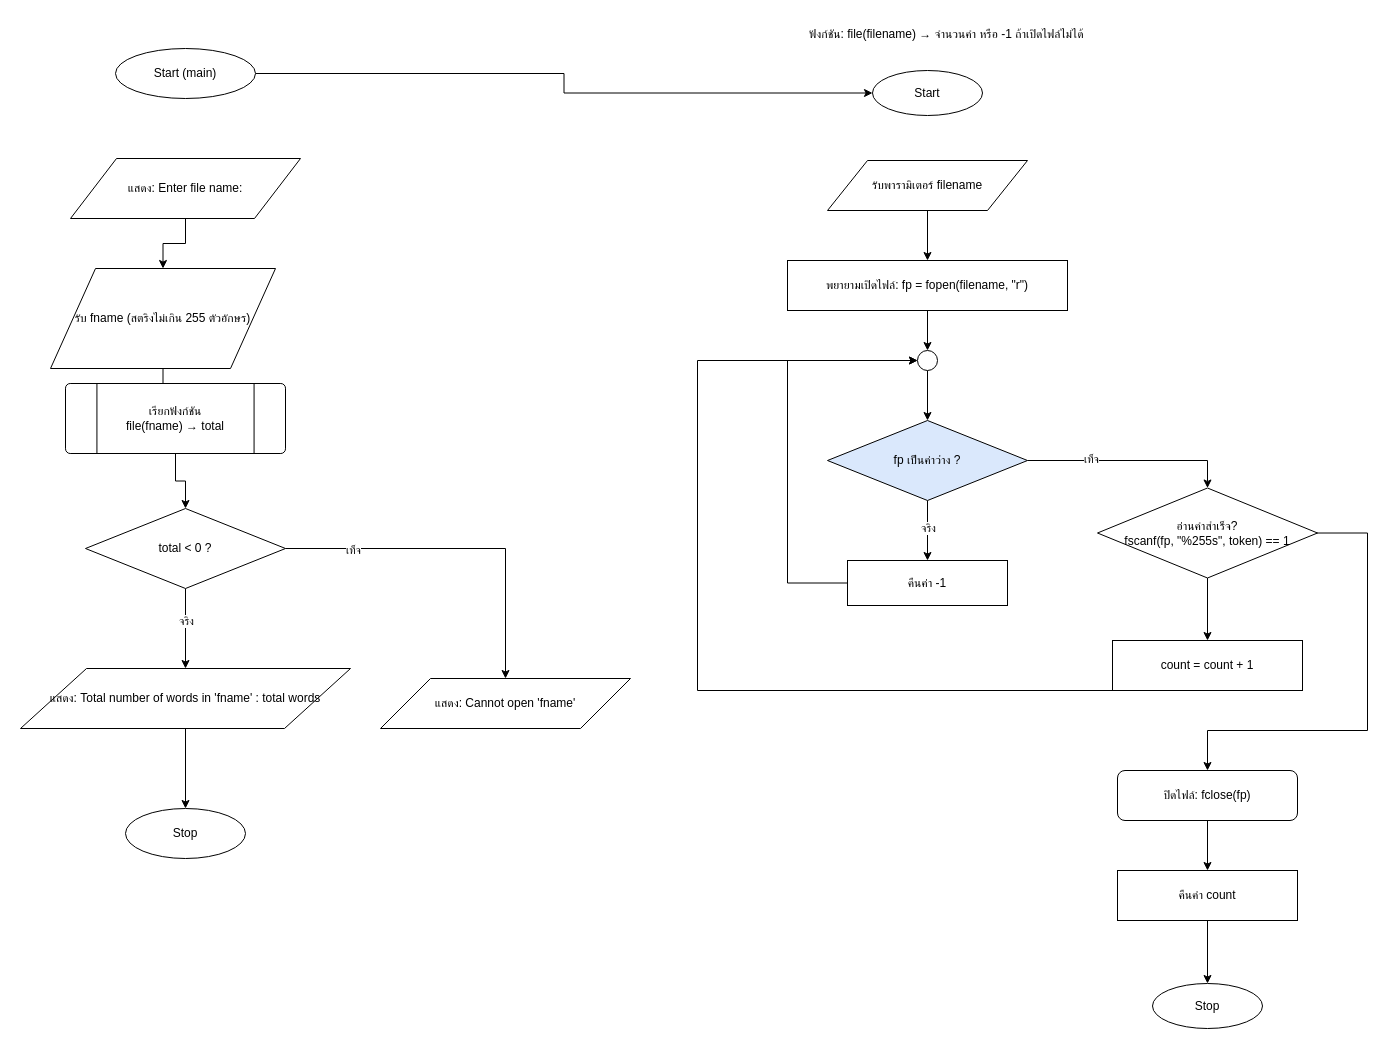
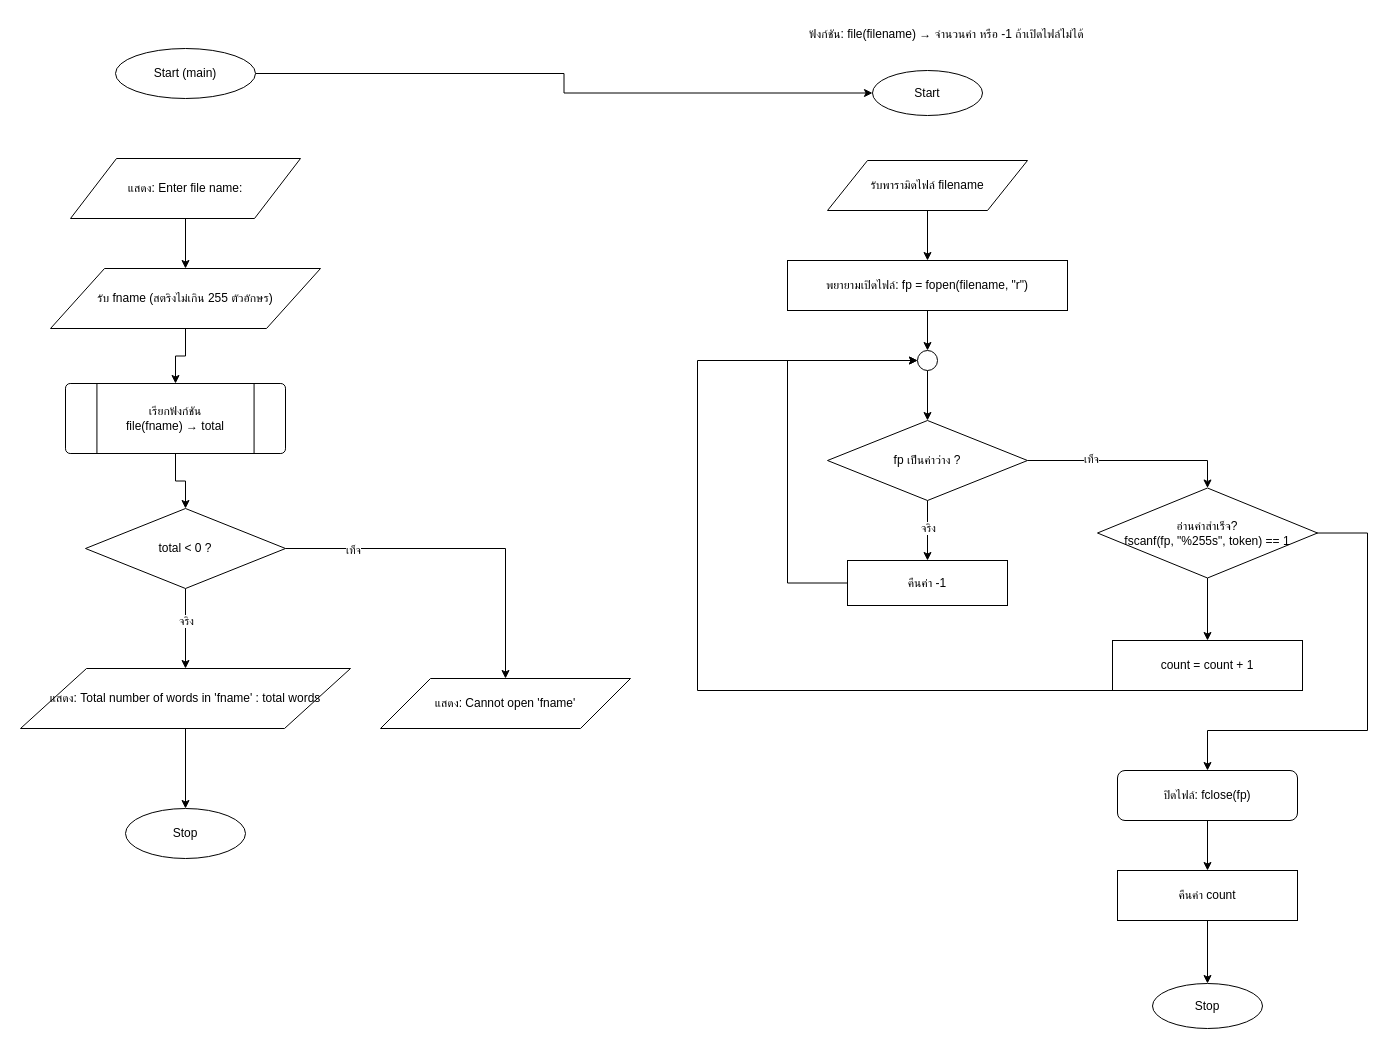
(928, 186) -> (928, 186)
(163, 319) -> (186, 299)
(928, 461) -> (928, 461)
